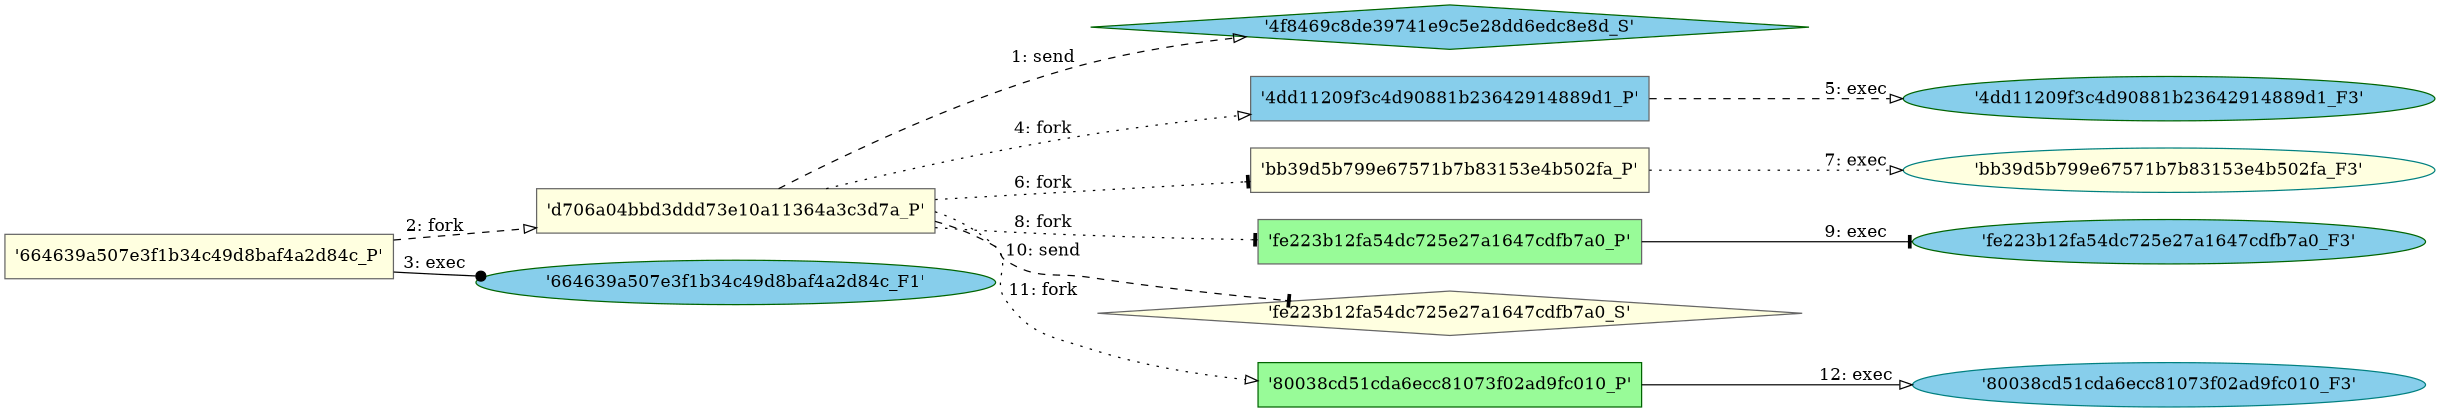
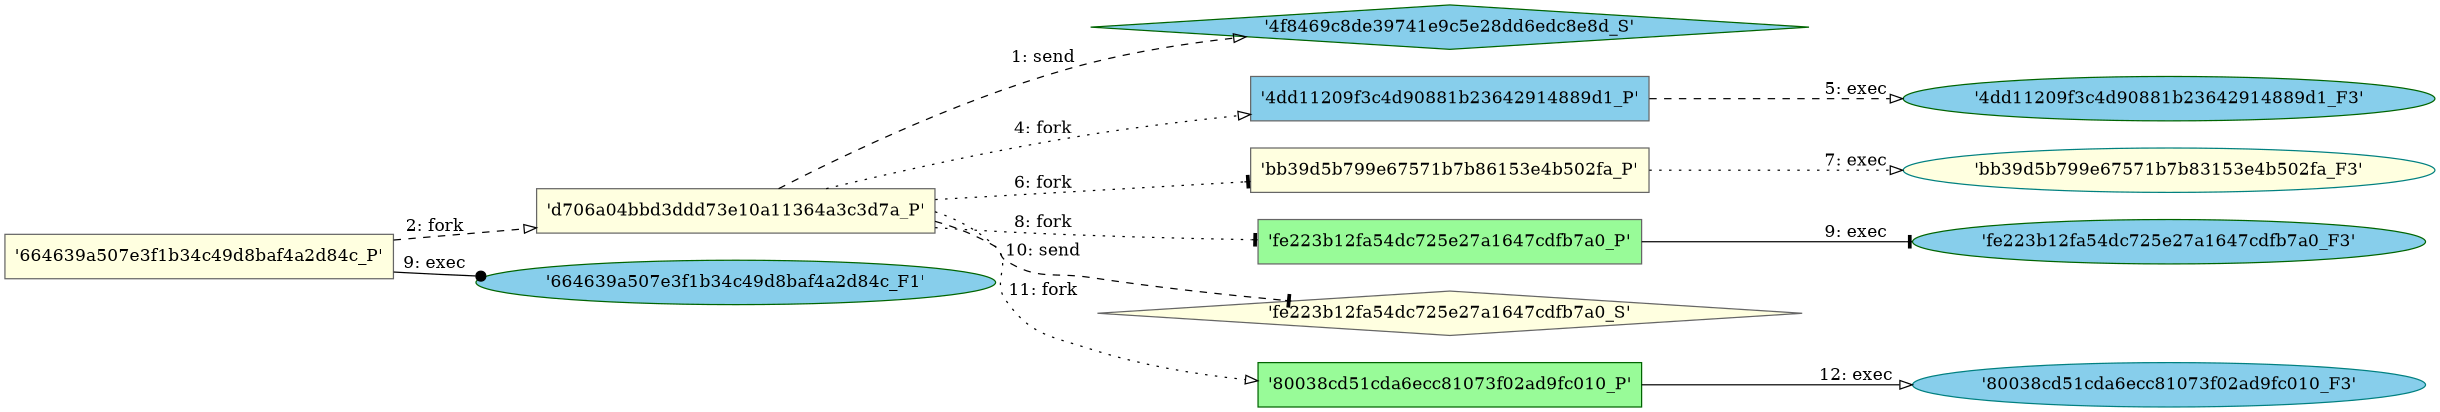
(1450, 170) -> (1450, 170)
(435, 263) -> (435, 263)
